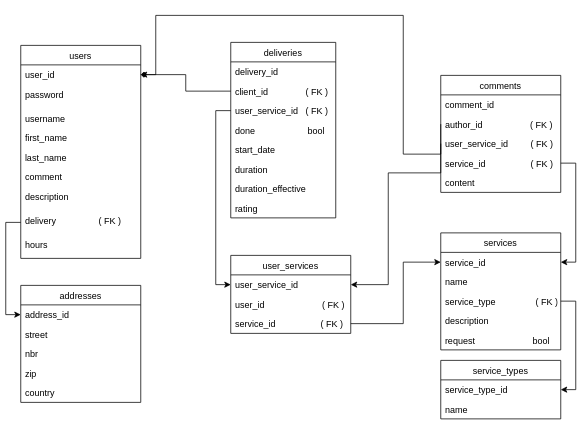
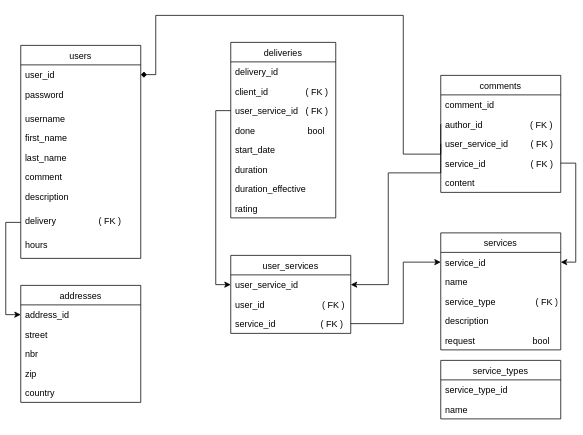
(186, 91) -> none
(576, 348) -> none
